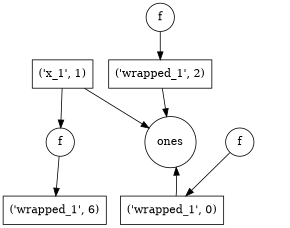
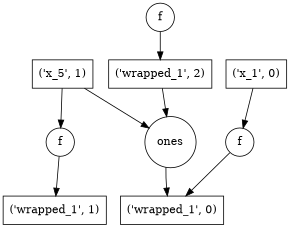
(63, 74) -> (63, 74)
none -> (256, 74)
(177, 186) -> (166, 178)
(55, 210) -> (55, 210)
